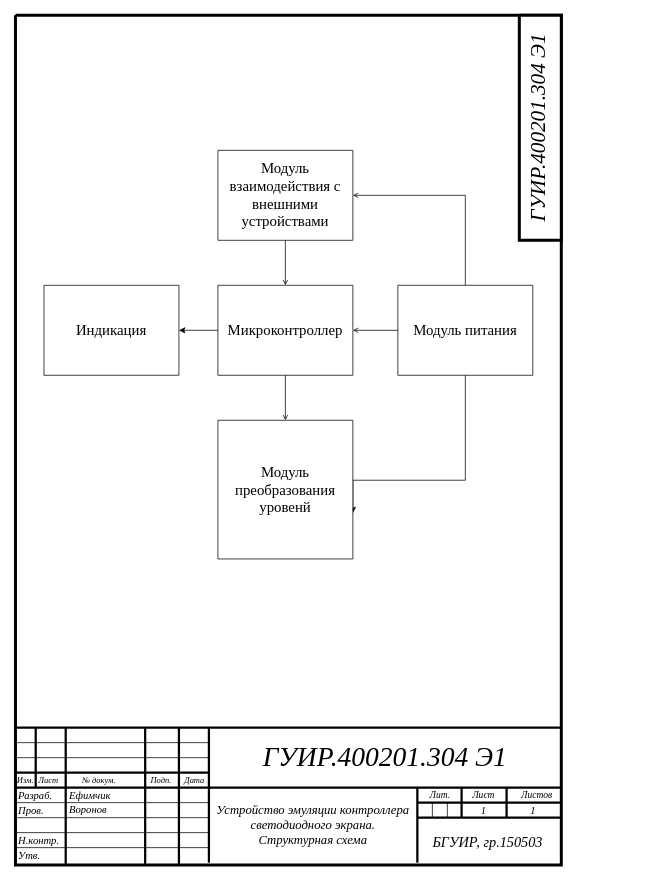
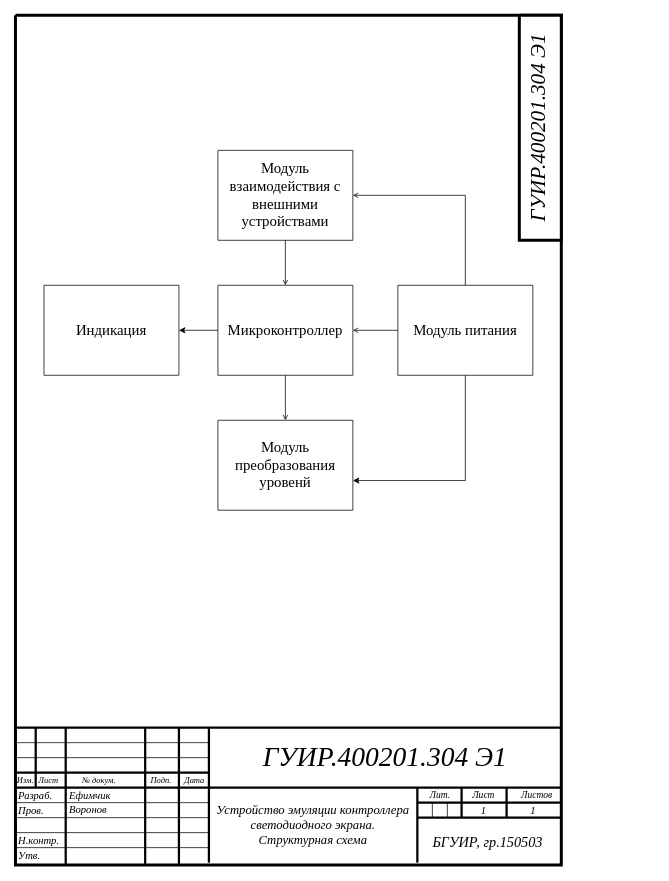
(285, 490) -> (285, 465)
